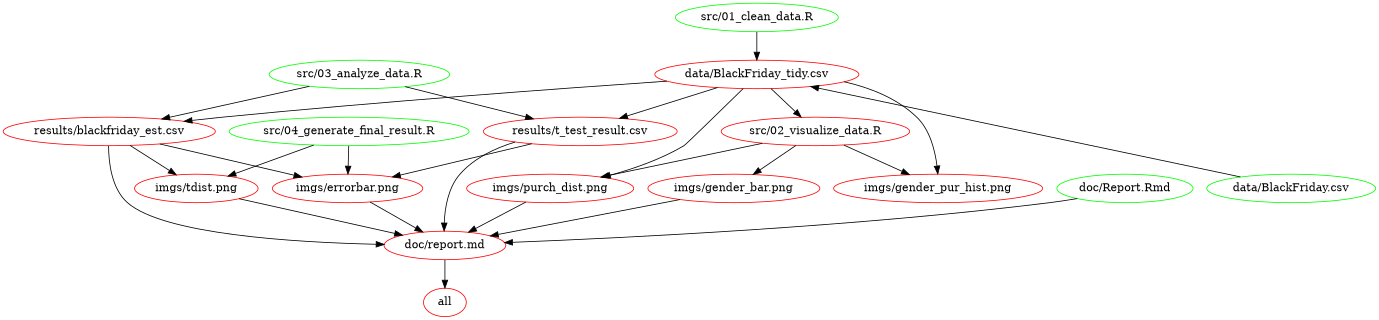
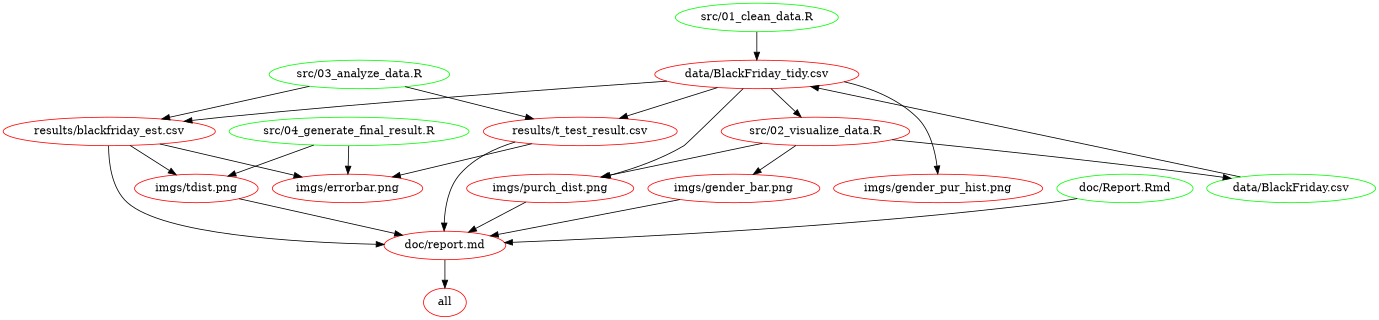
(873, 158) -> (1058, 157)
(393, 215) -> none
